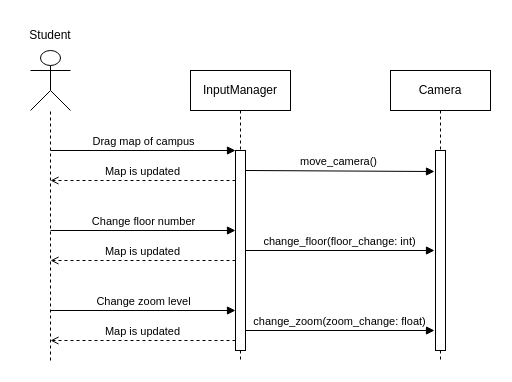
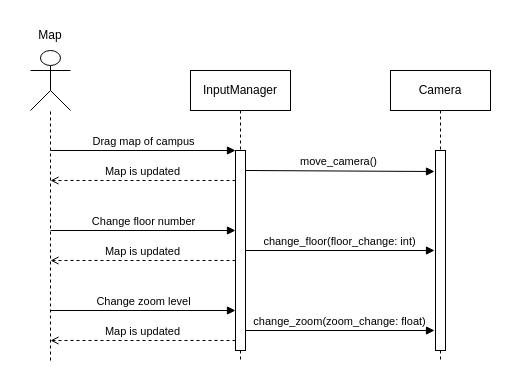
(51, 36) -> (51, 36)
